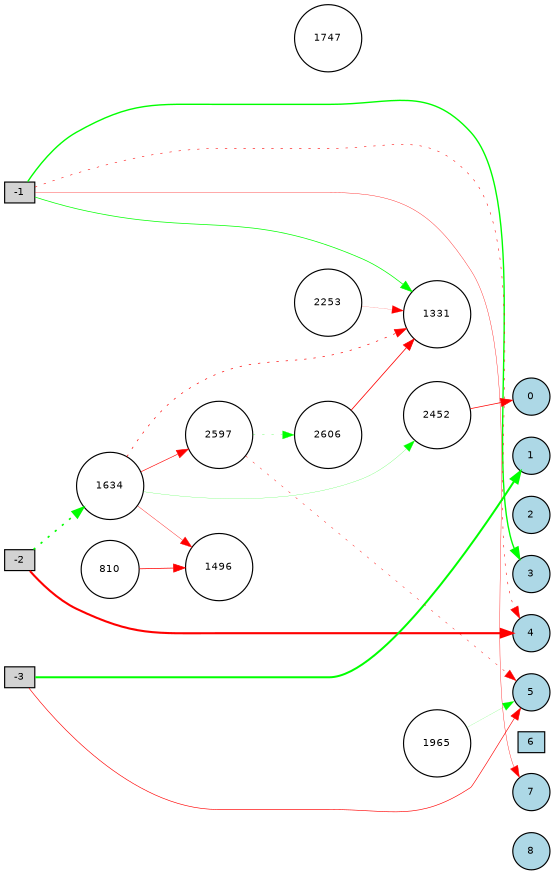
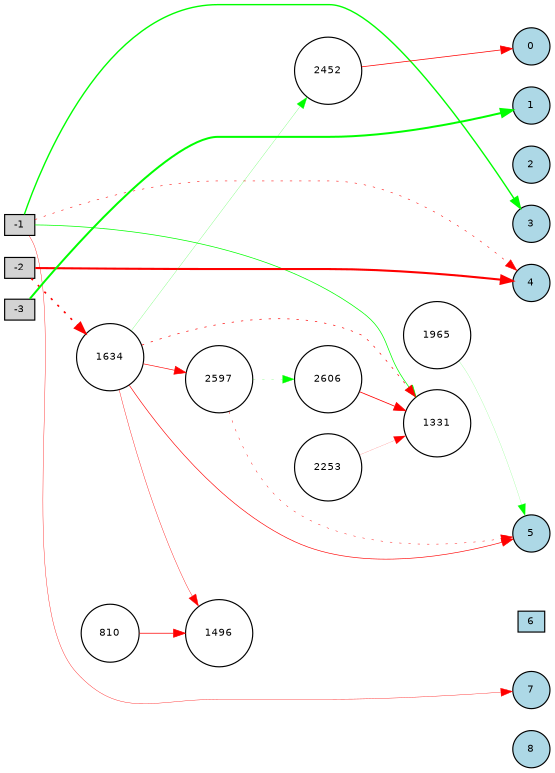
(328, 38) -> none
(54, 532) -> (54, 302)
(272, 809) -> (286, 537)
